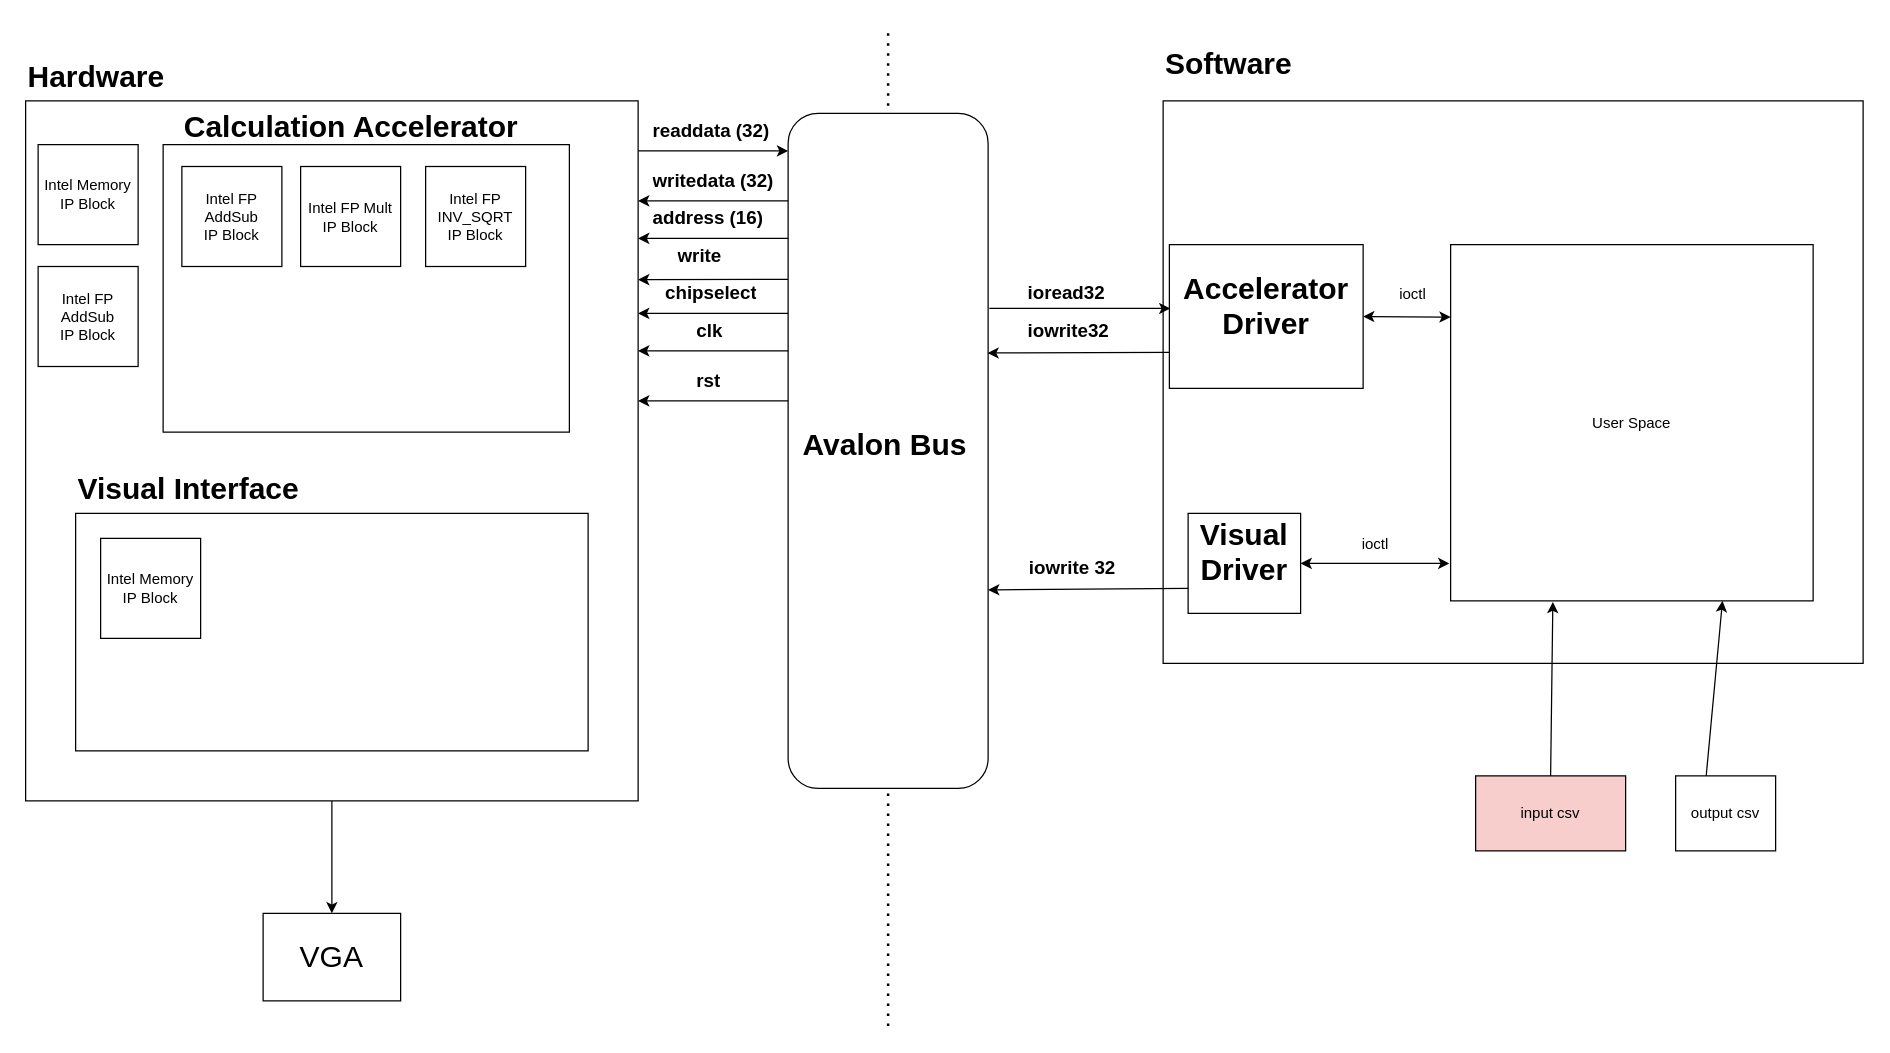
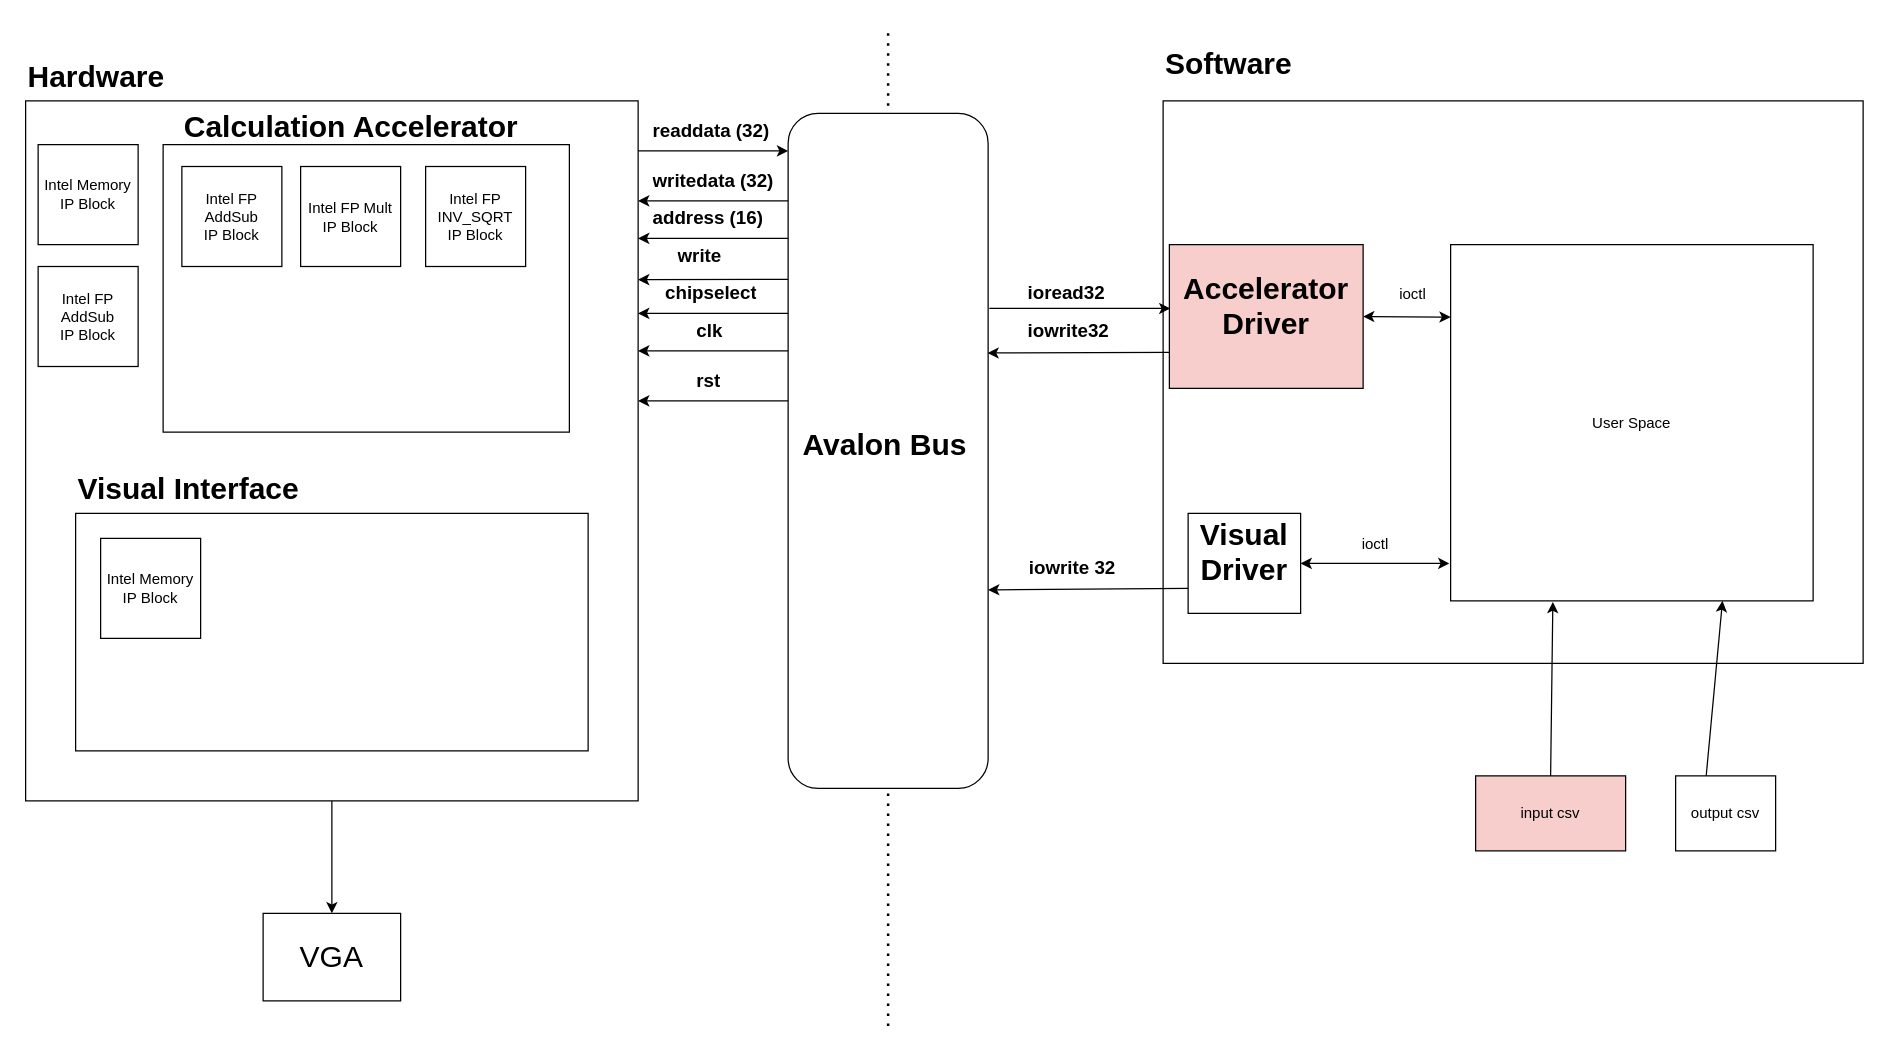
(1266, 316) -> (1266, 316)
